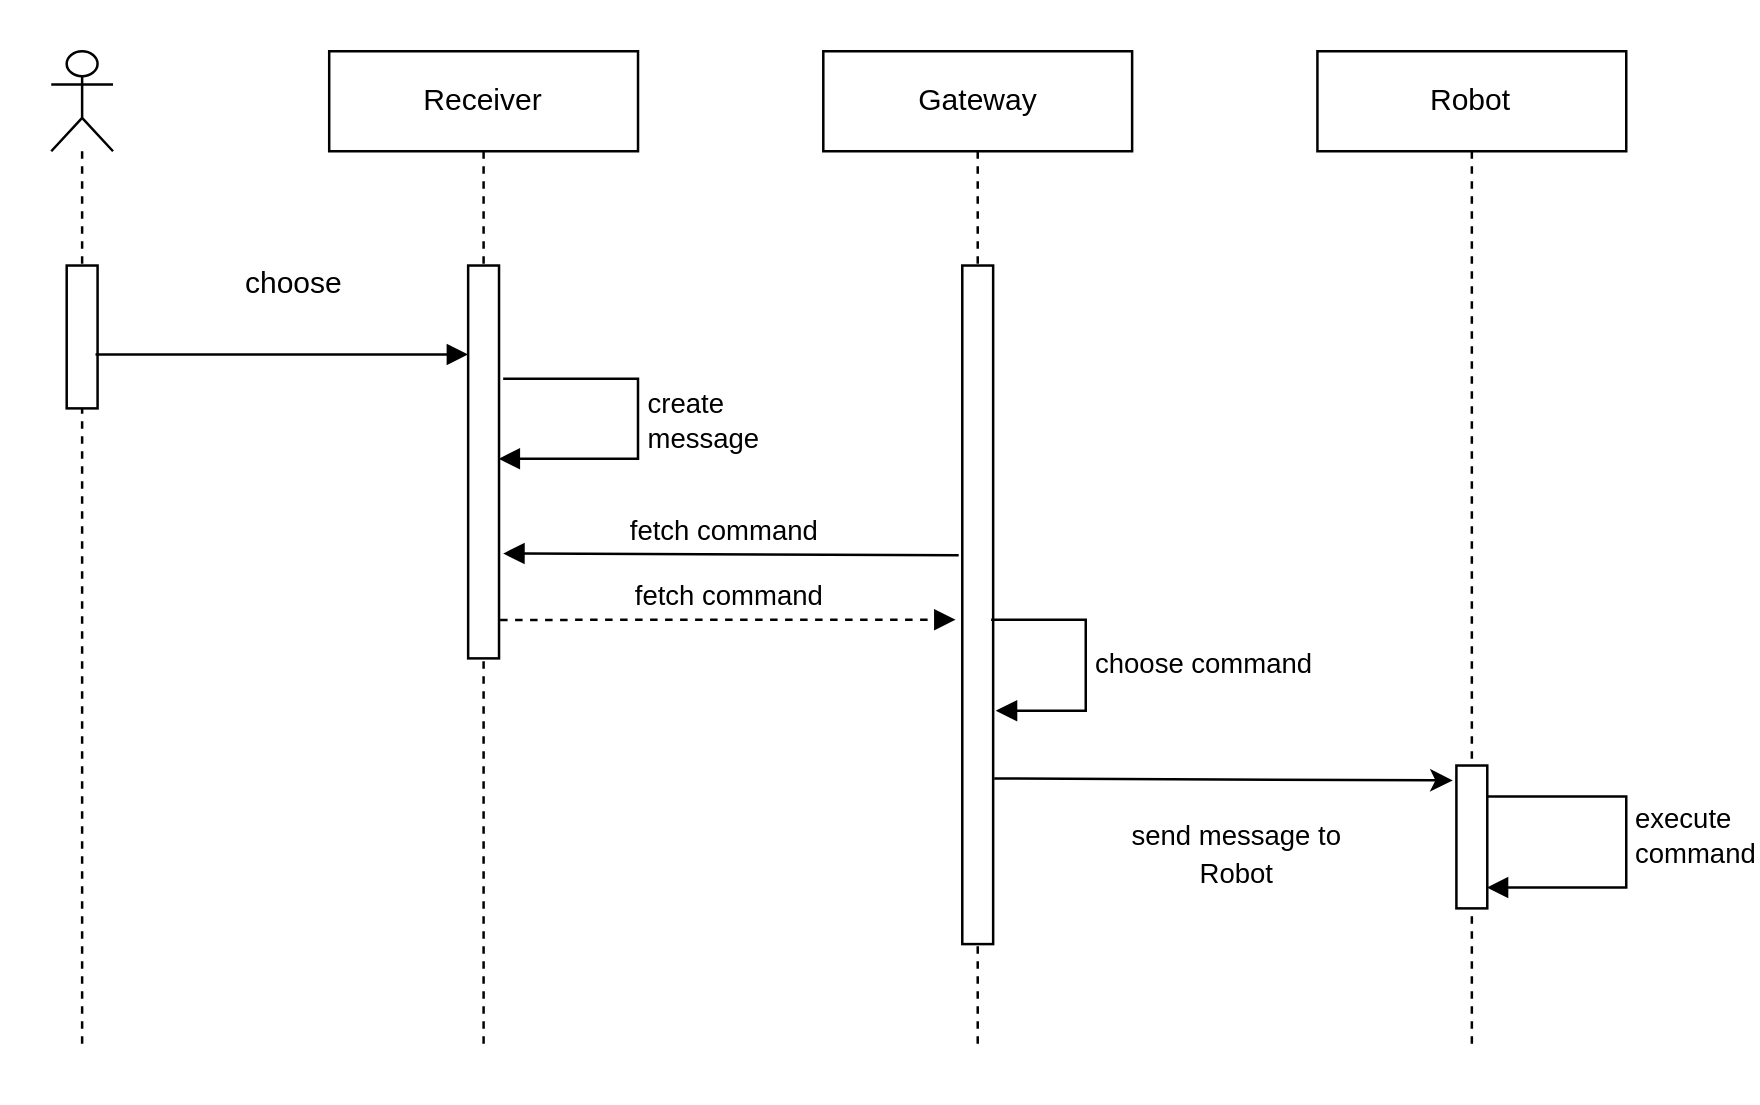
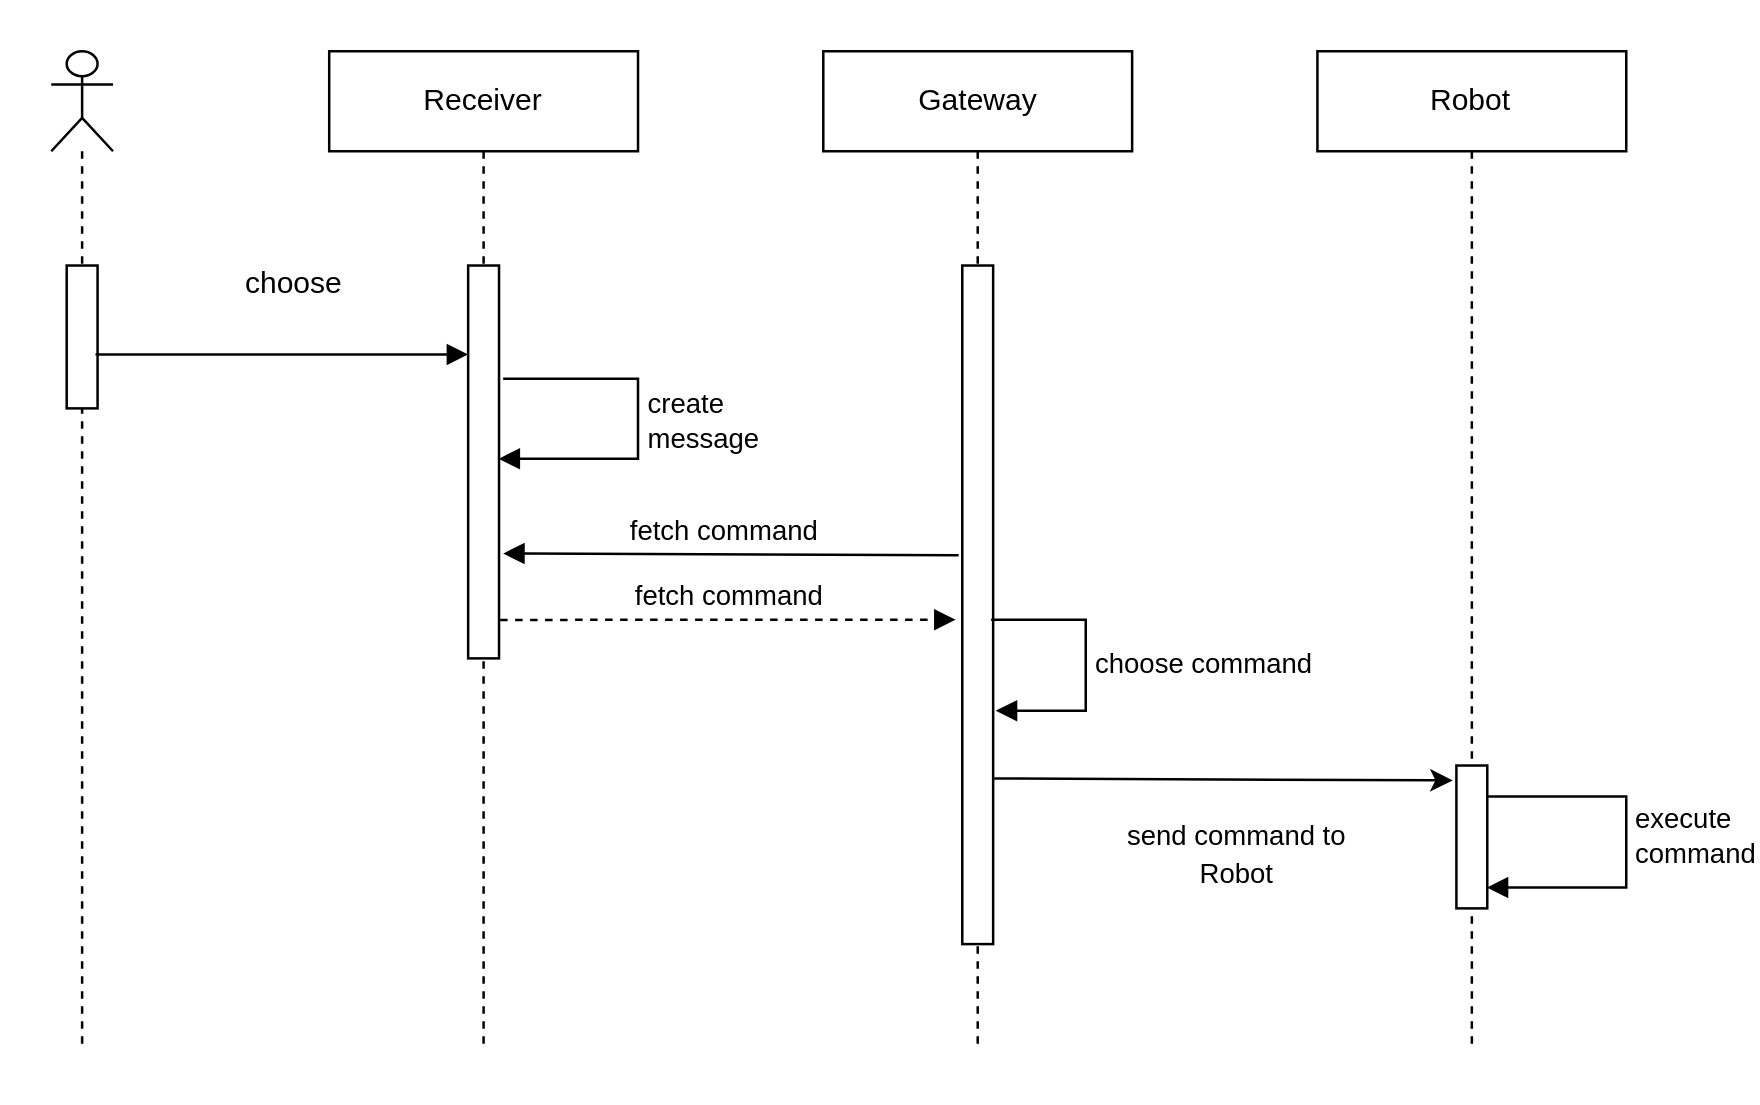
(1238, 854) -> (1238, 854)
